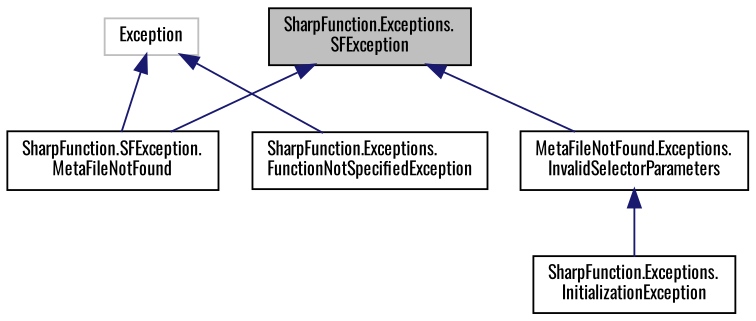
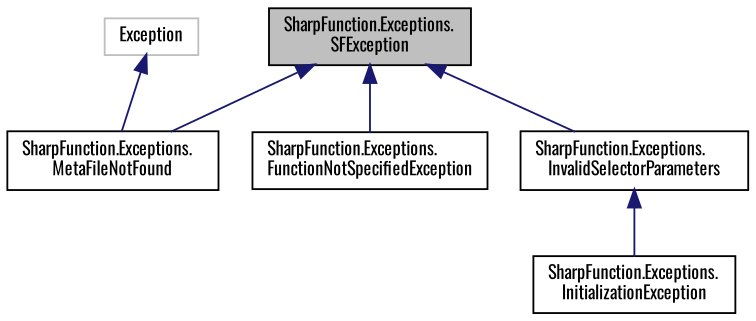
(266, 102) -> (370, 108)
(113, 161) -> (113, 161)
(634, 161) -> (634, 161)
